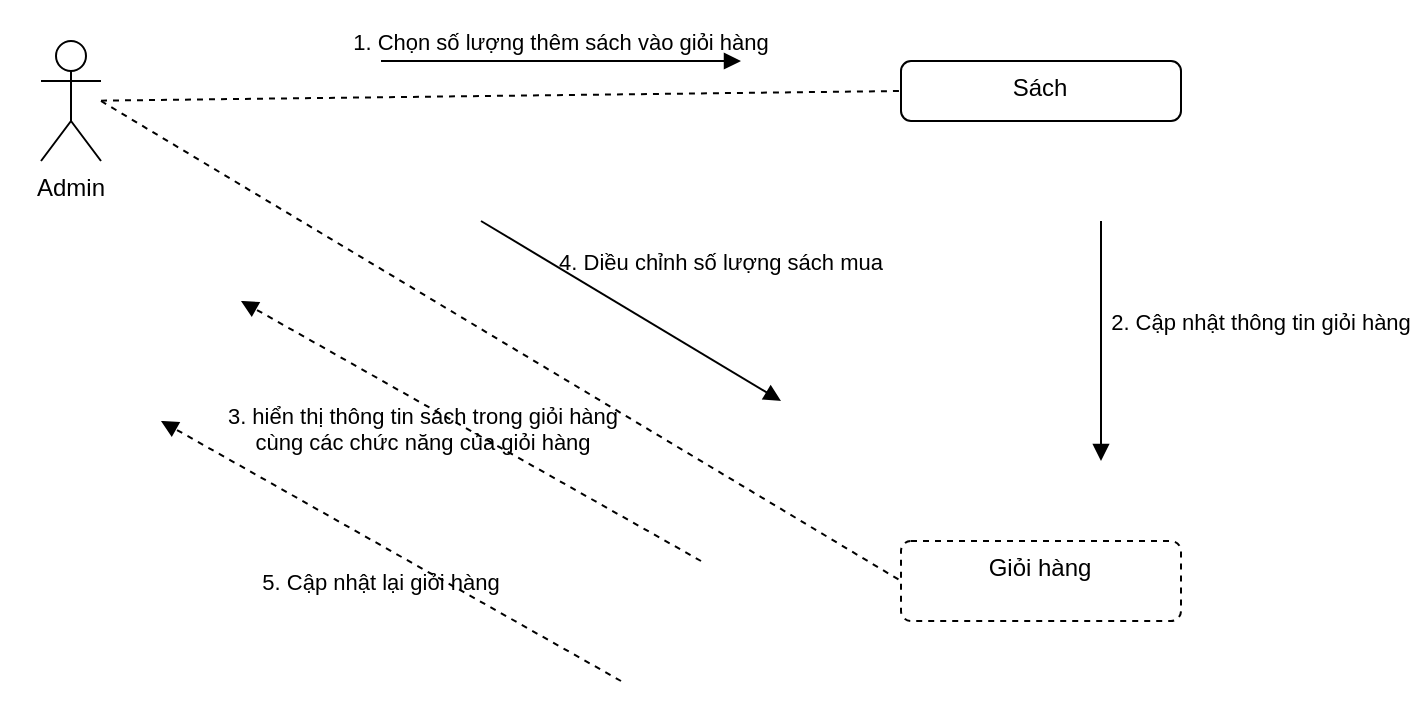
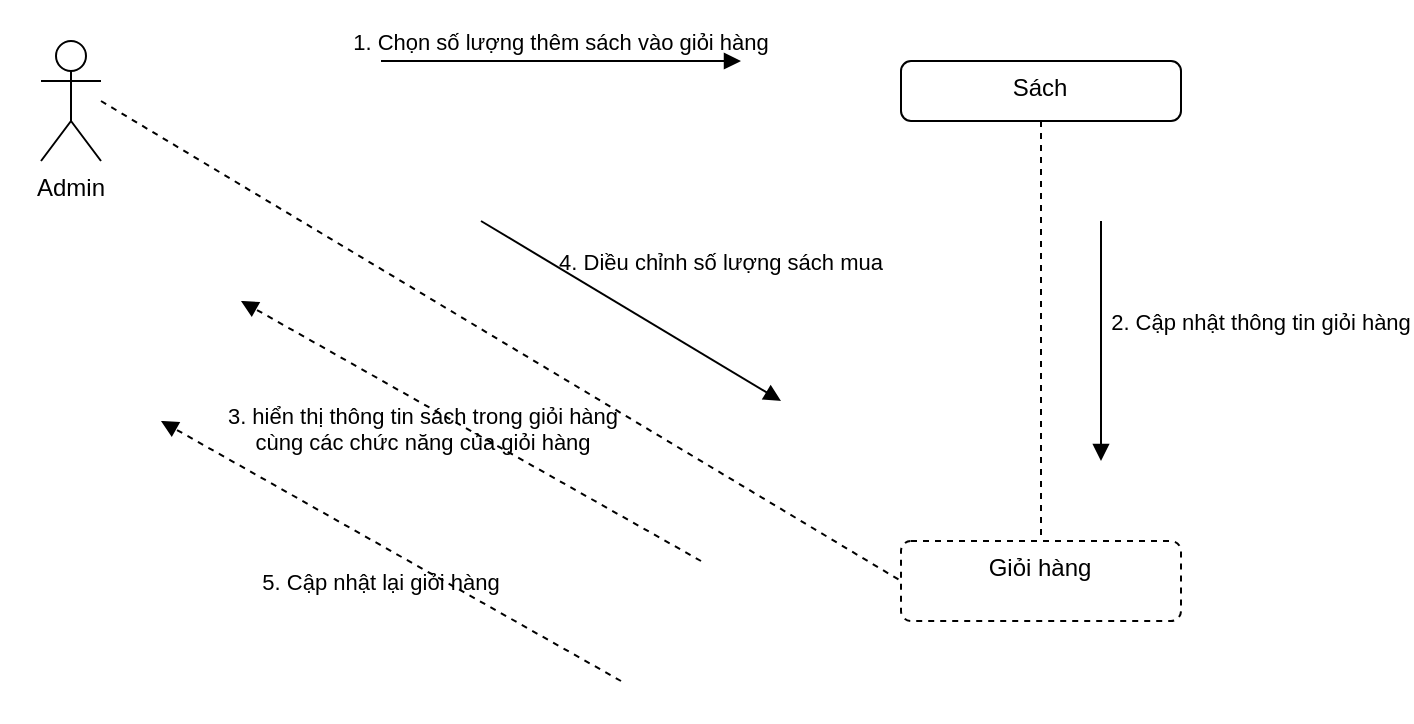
(500, 96) -> none
none -> (1041, 328)
